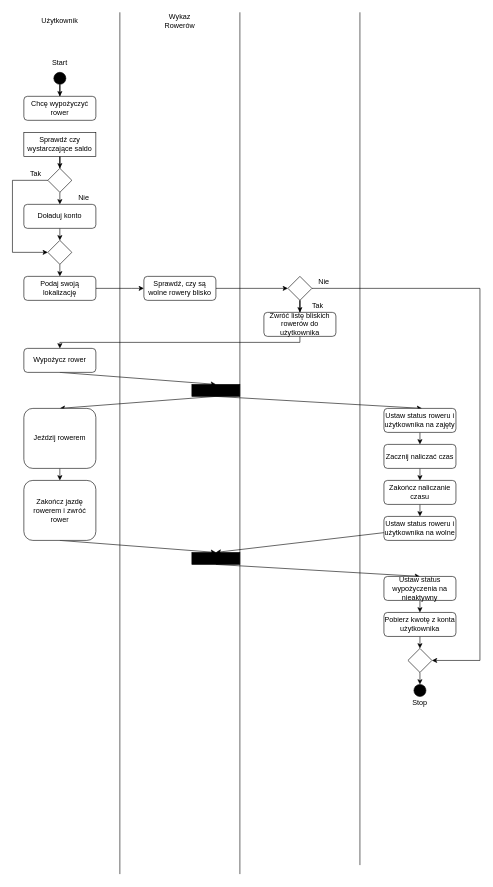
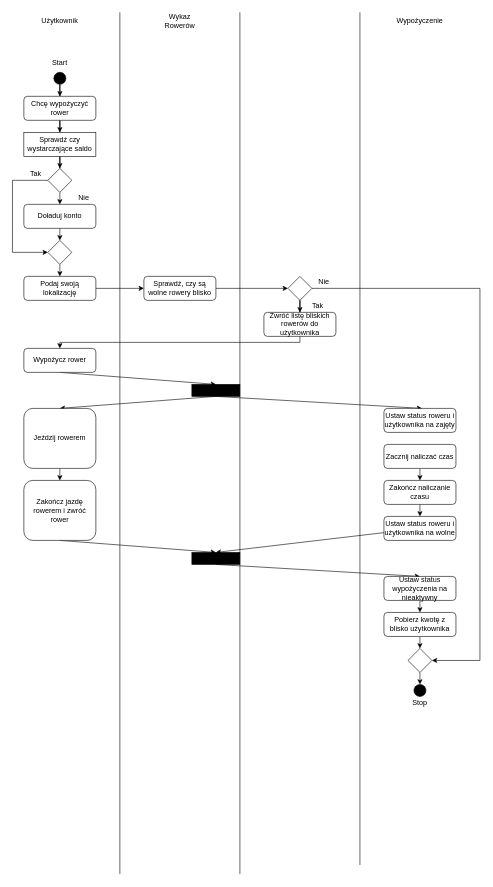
none -> (420, 21)
none -> (60, 128)
(420, 438) -> none
(420, 624) -> (420, 624)
